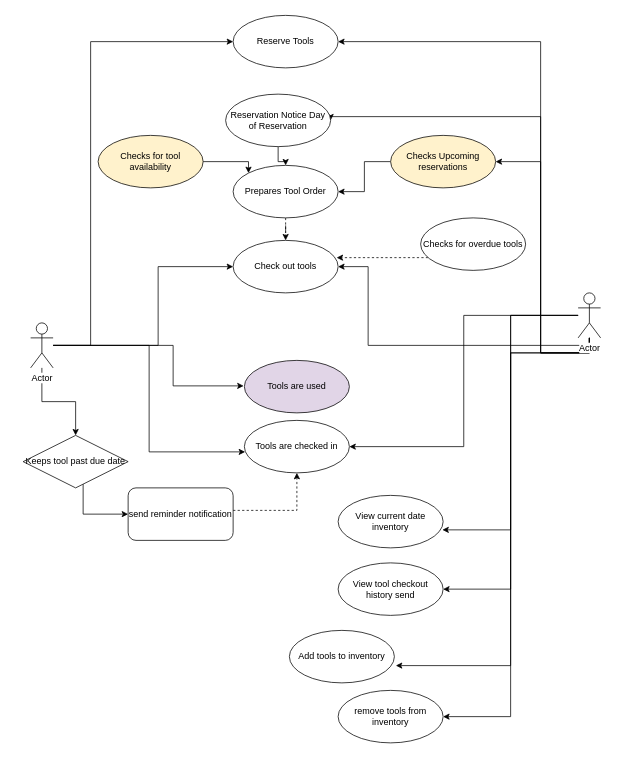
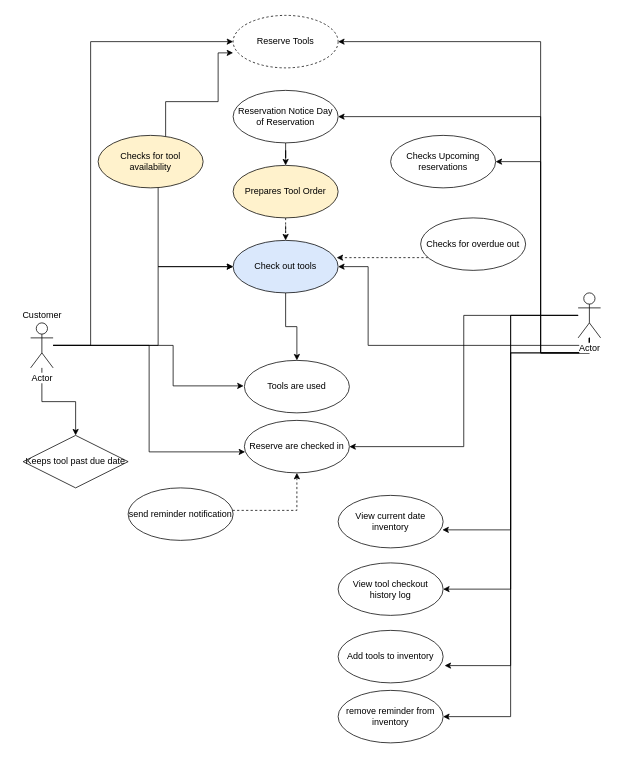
(285, 42) -> (285, 42)
none -> (175, 102)
(278, 120) -> (285, 117)
(228, 162) -> none
(443, 162) -> (443, 162)
(364, 174) -> none
(285, 192) -> (285, 192)
none -> (158, 226)
(473, 244) -> (473, 244)
(285, 267) -> (285, 267)
none -> (42, 315)
none -> (285, 316)
(297, 387) -> (297, 387)
(297, 447) -> (297, 447)
(83, 513) -> none
(180, 514) -> (180, 514)
(390, 589) -> (390, 589)
(342, 657) -> (390, 657)
(390, 717) -> (390, 717)
